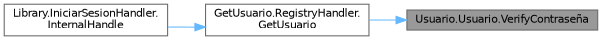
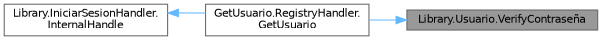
(502, 20) -> (502, 20)
(181, 27) -> (192, 13)
